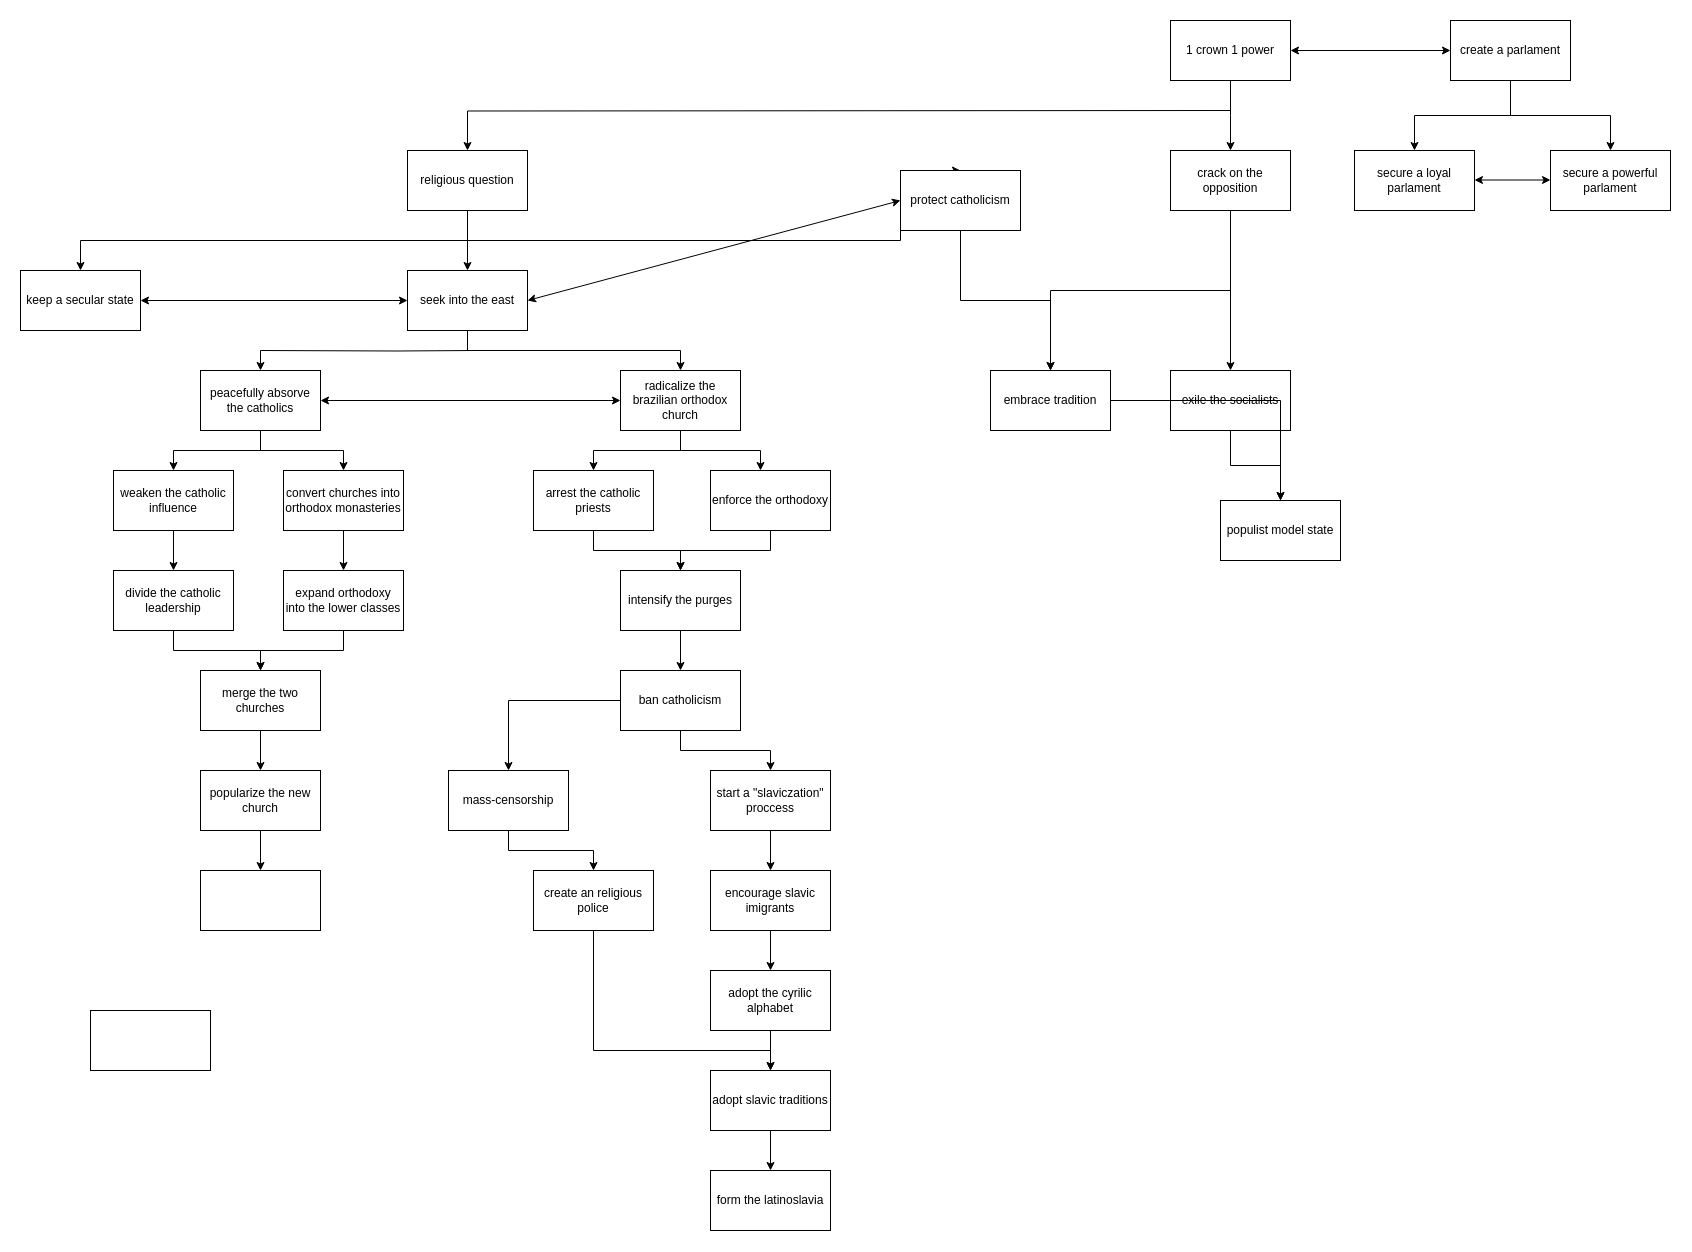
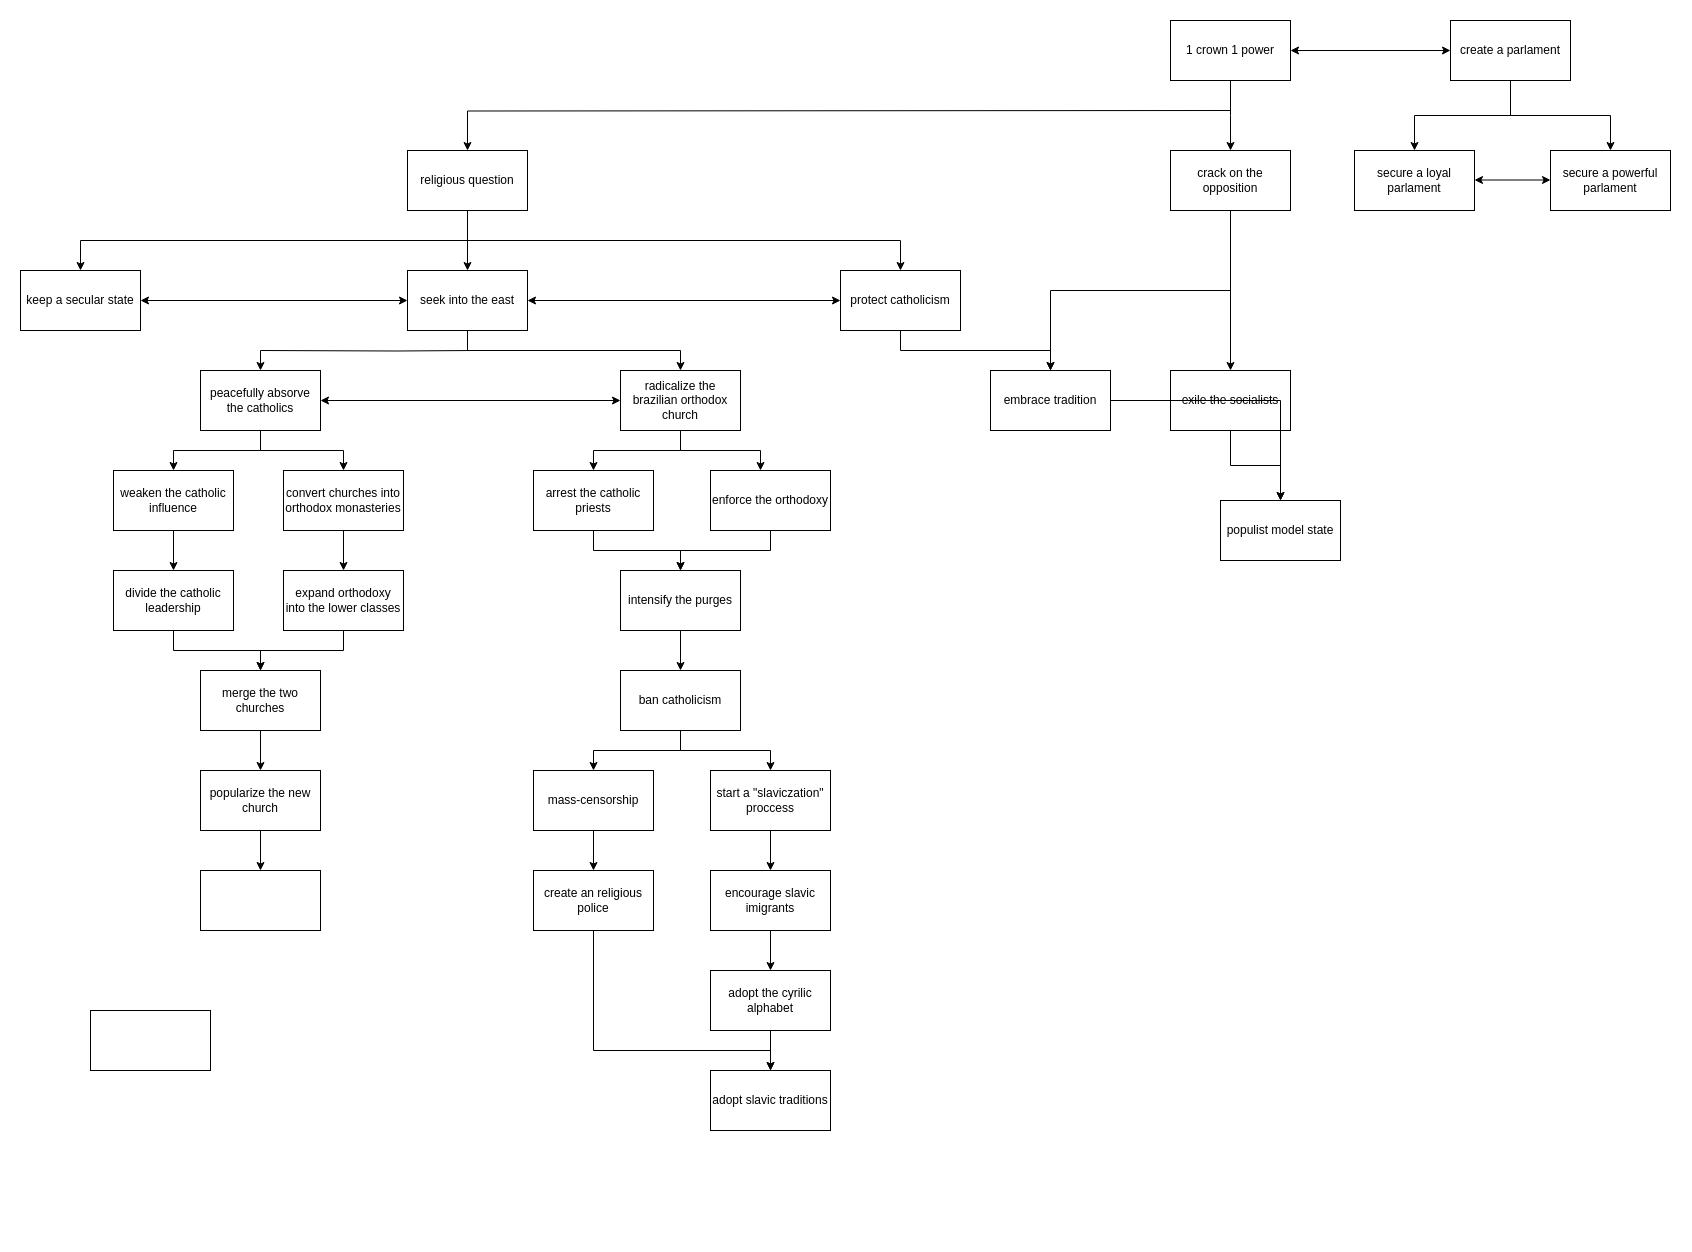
(961, 201) -> (901, 301)
(509, 801) -> (594, 801)
(771, 1147) -> none
(771, 1201) -> none
